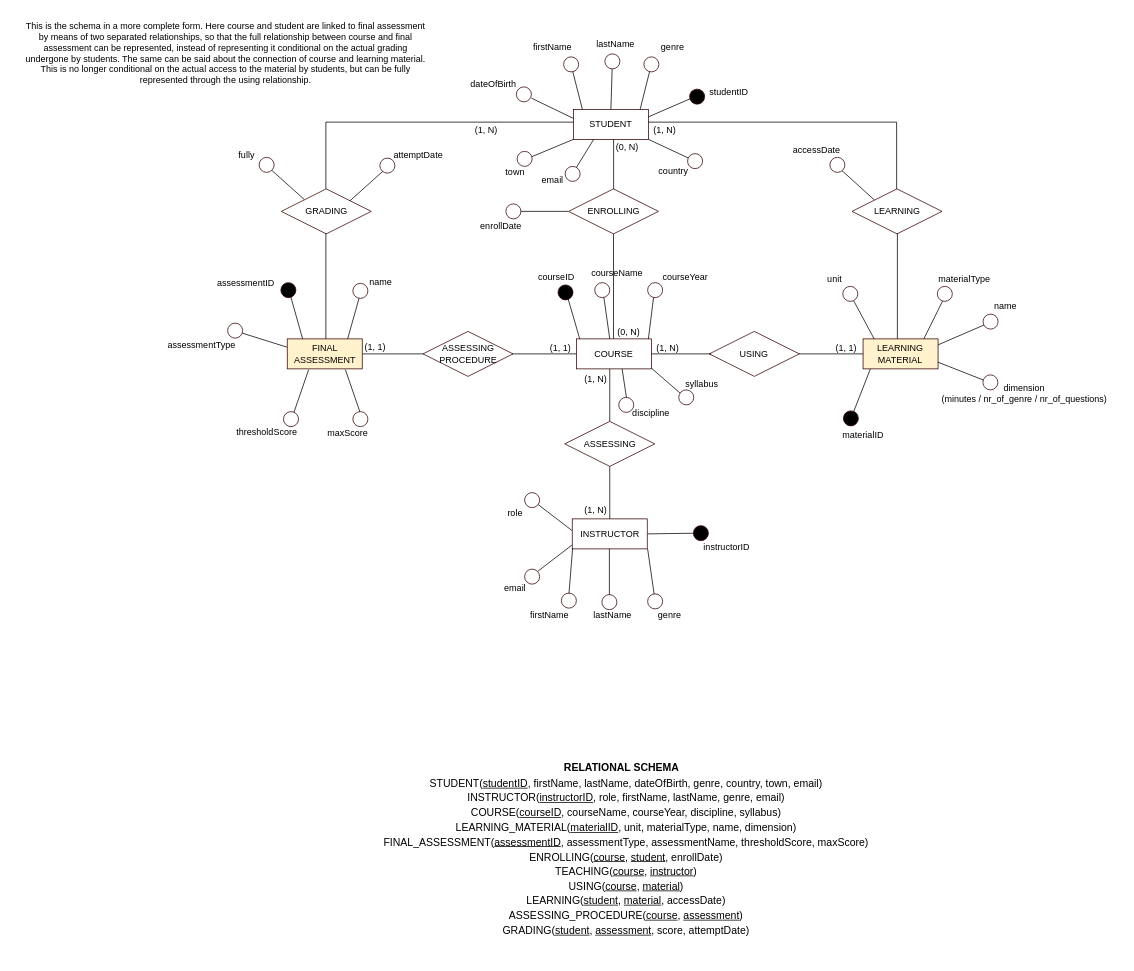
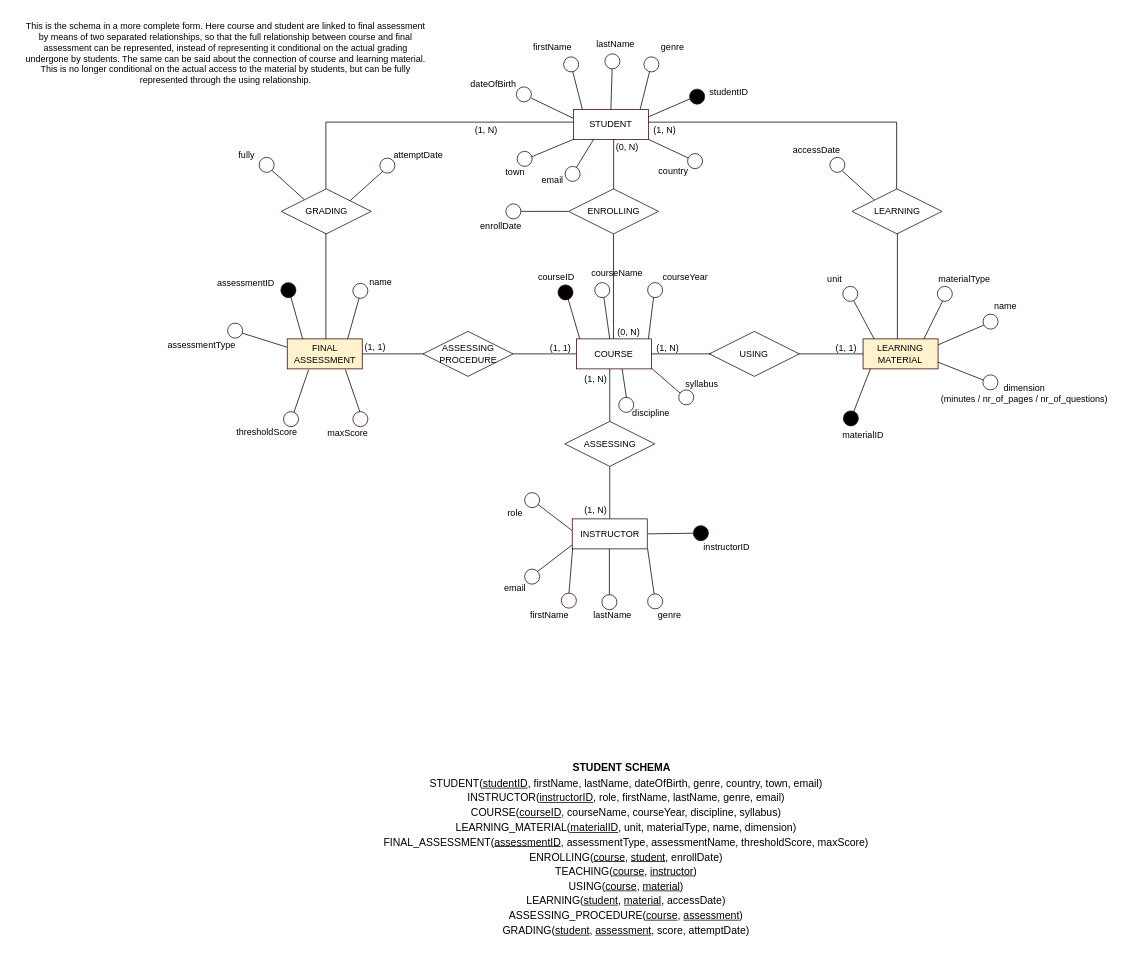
(1025, 393) -> (1025, 393)
(622, 767) -> (622, 767)
